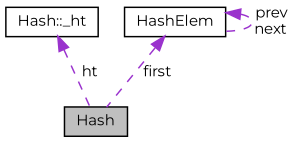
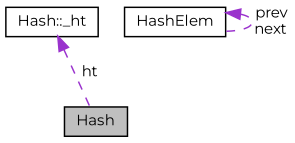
(131, 78) -> none
